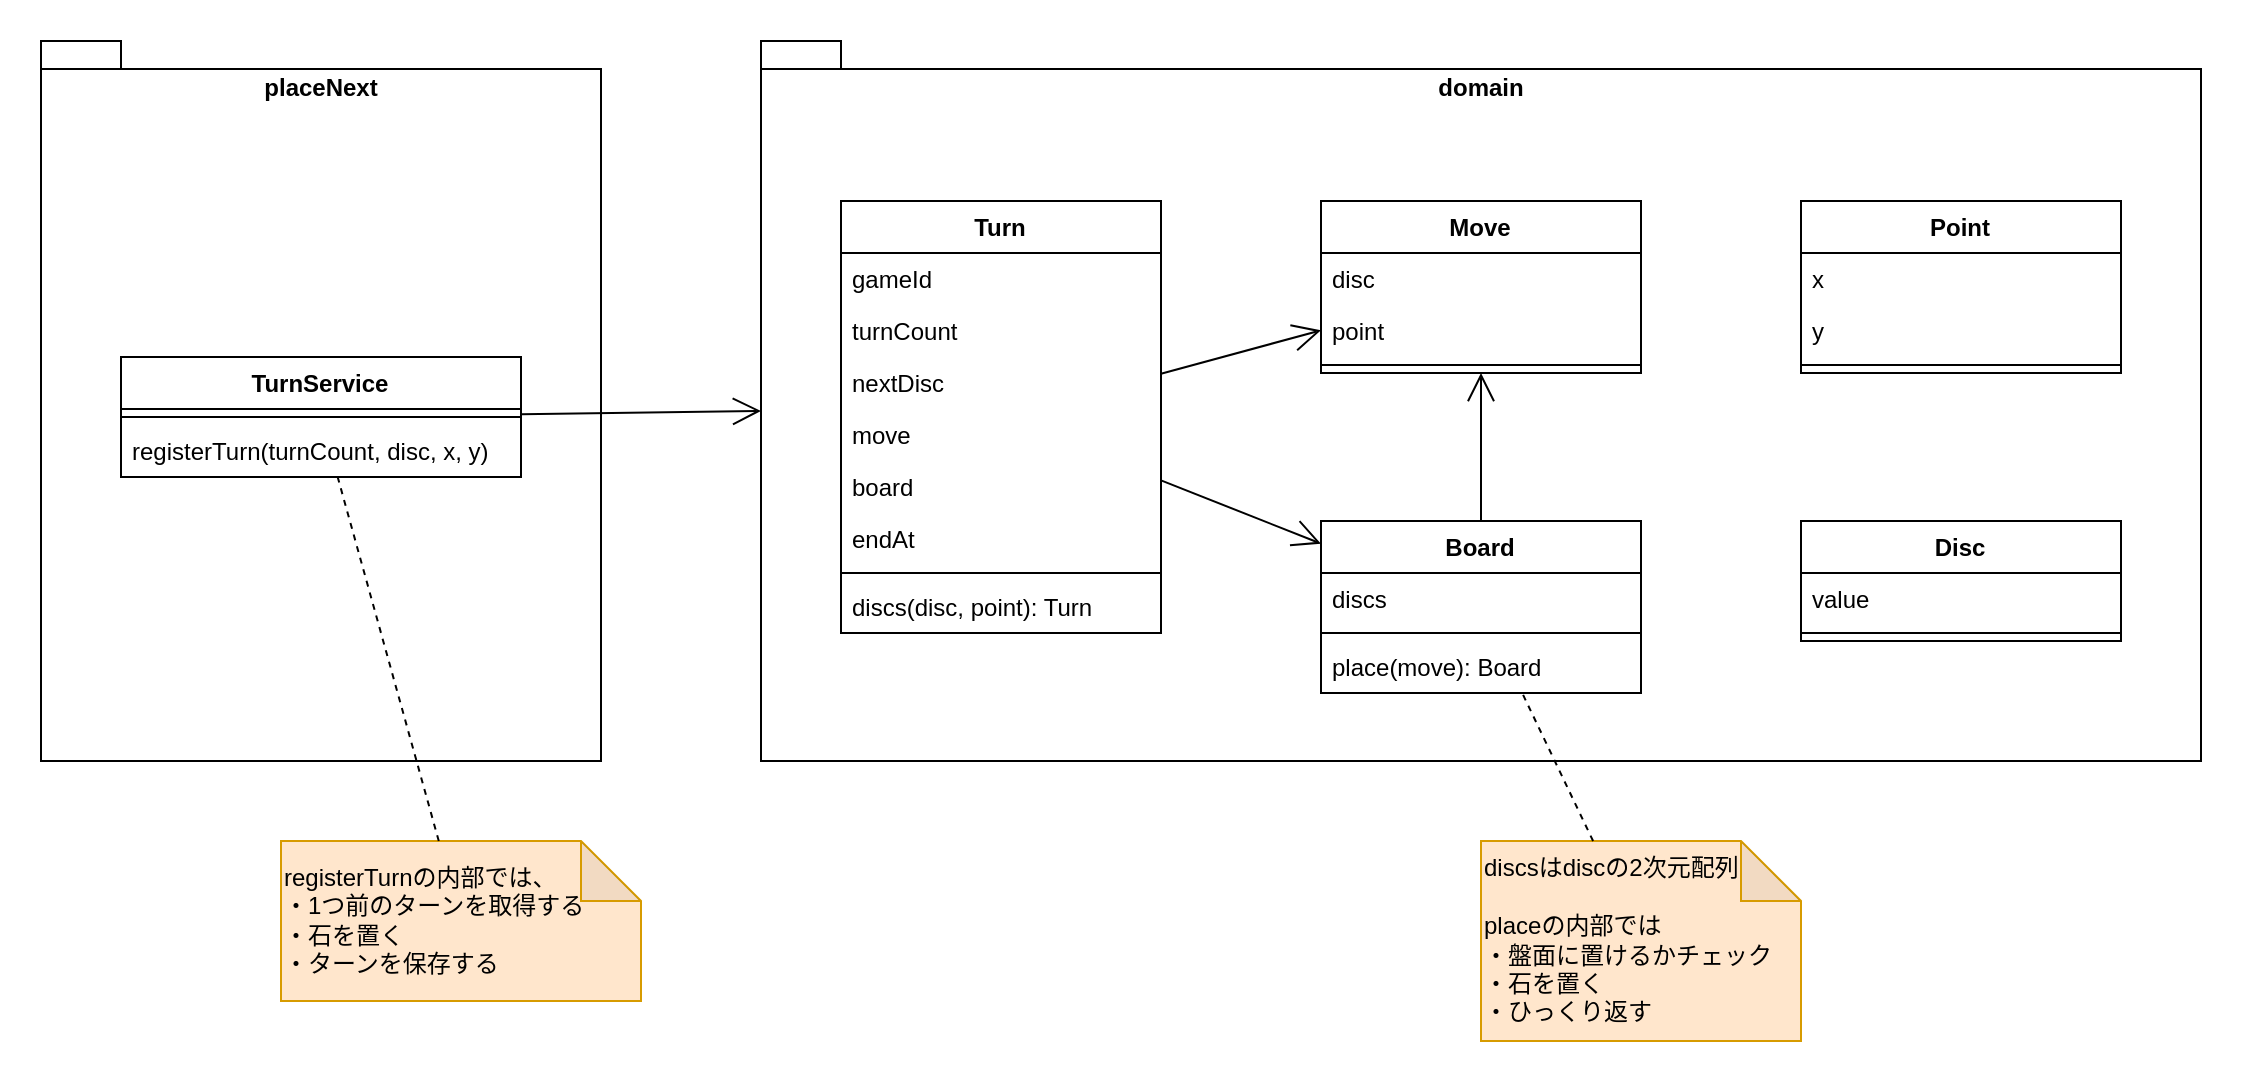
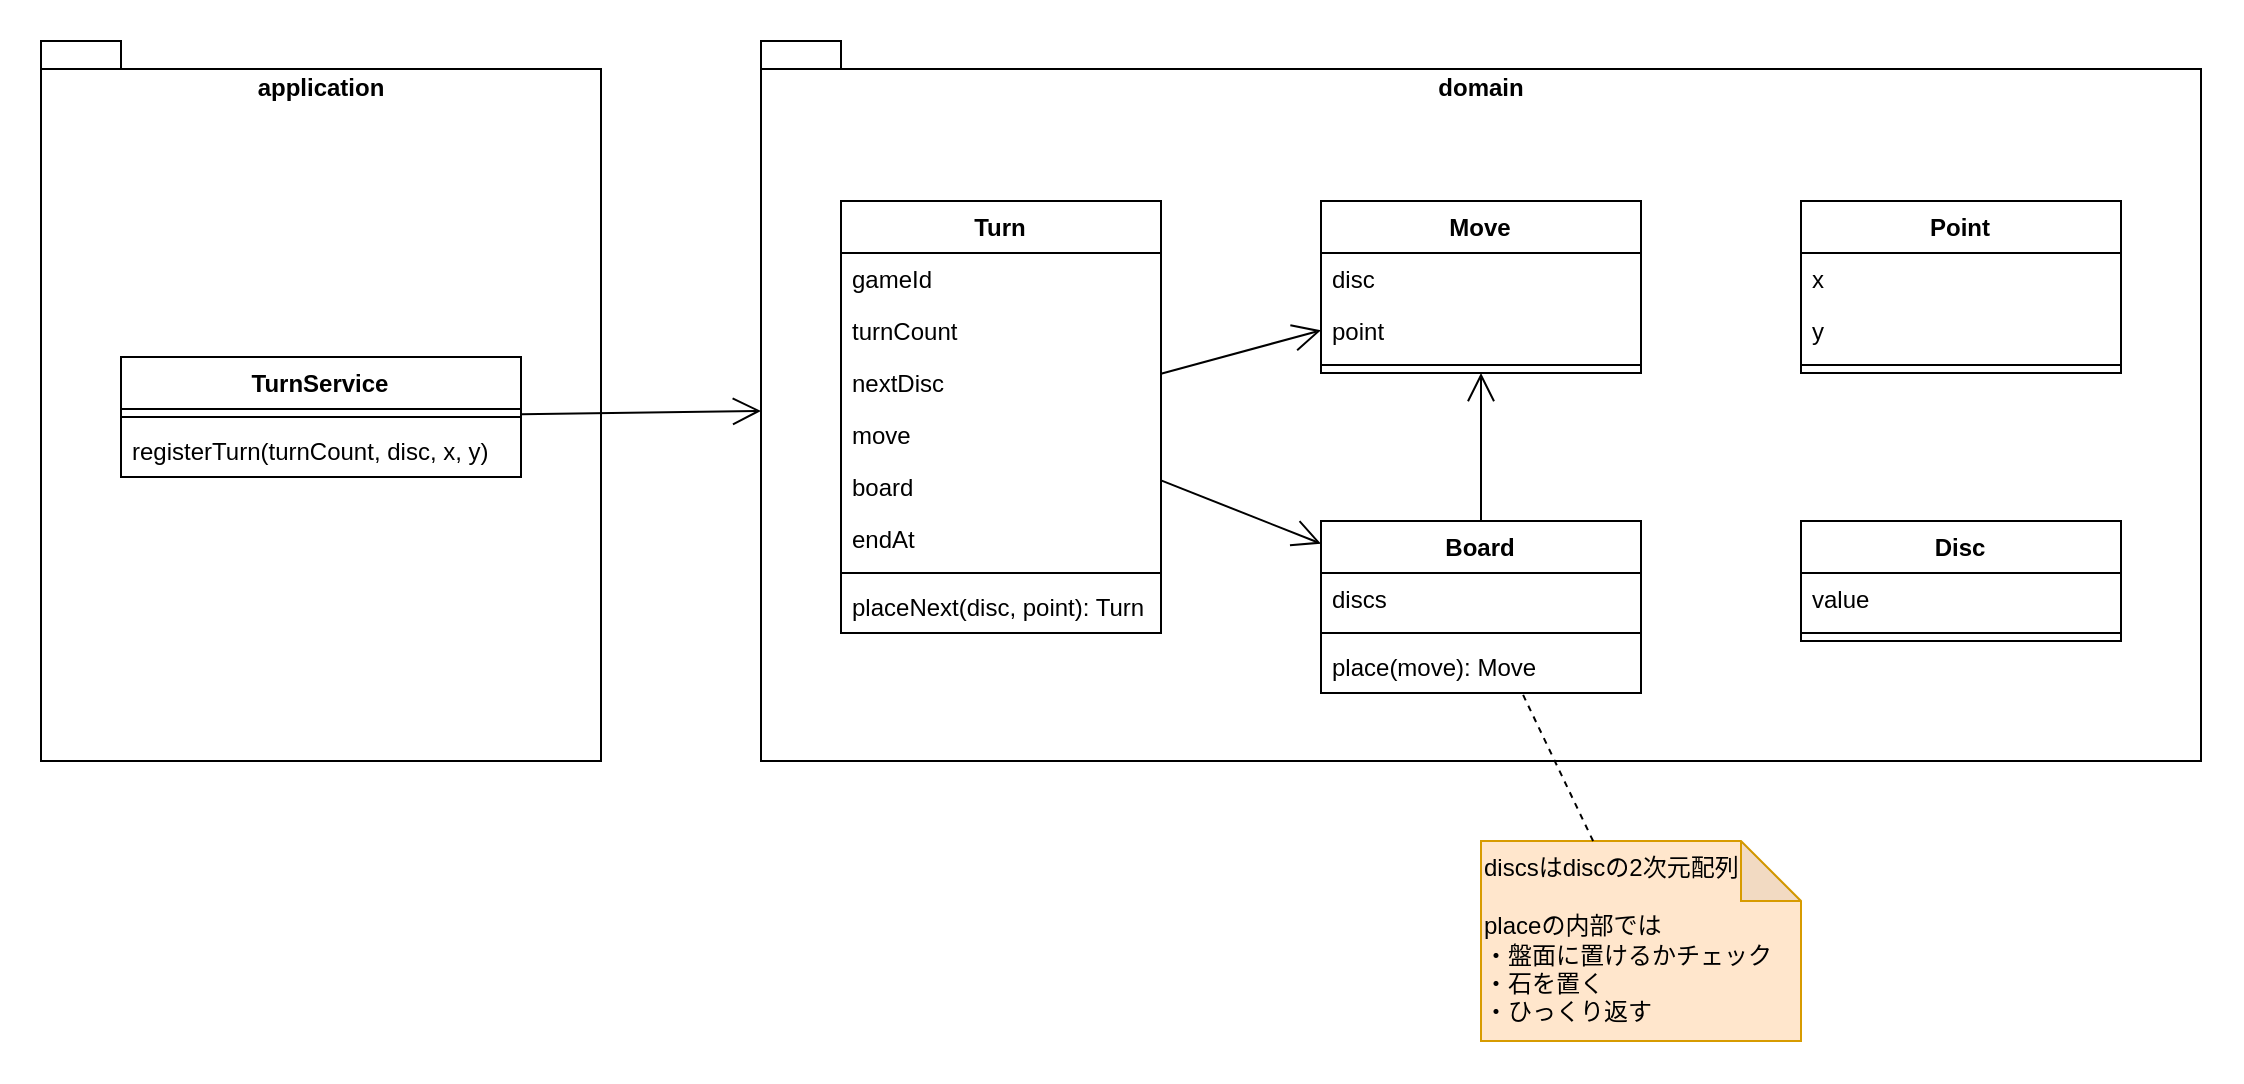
(322, 89) -> (322, 89)
(991, 608) -> (1018, 608)
(389, 660) -> none
(1444, 668) -> (1437, 668)
(461, 921) -> none
